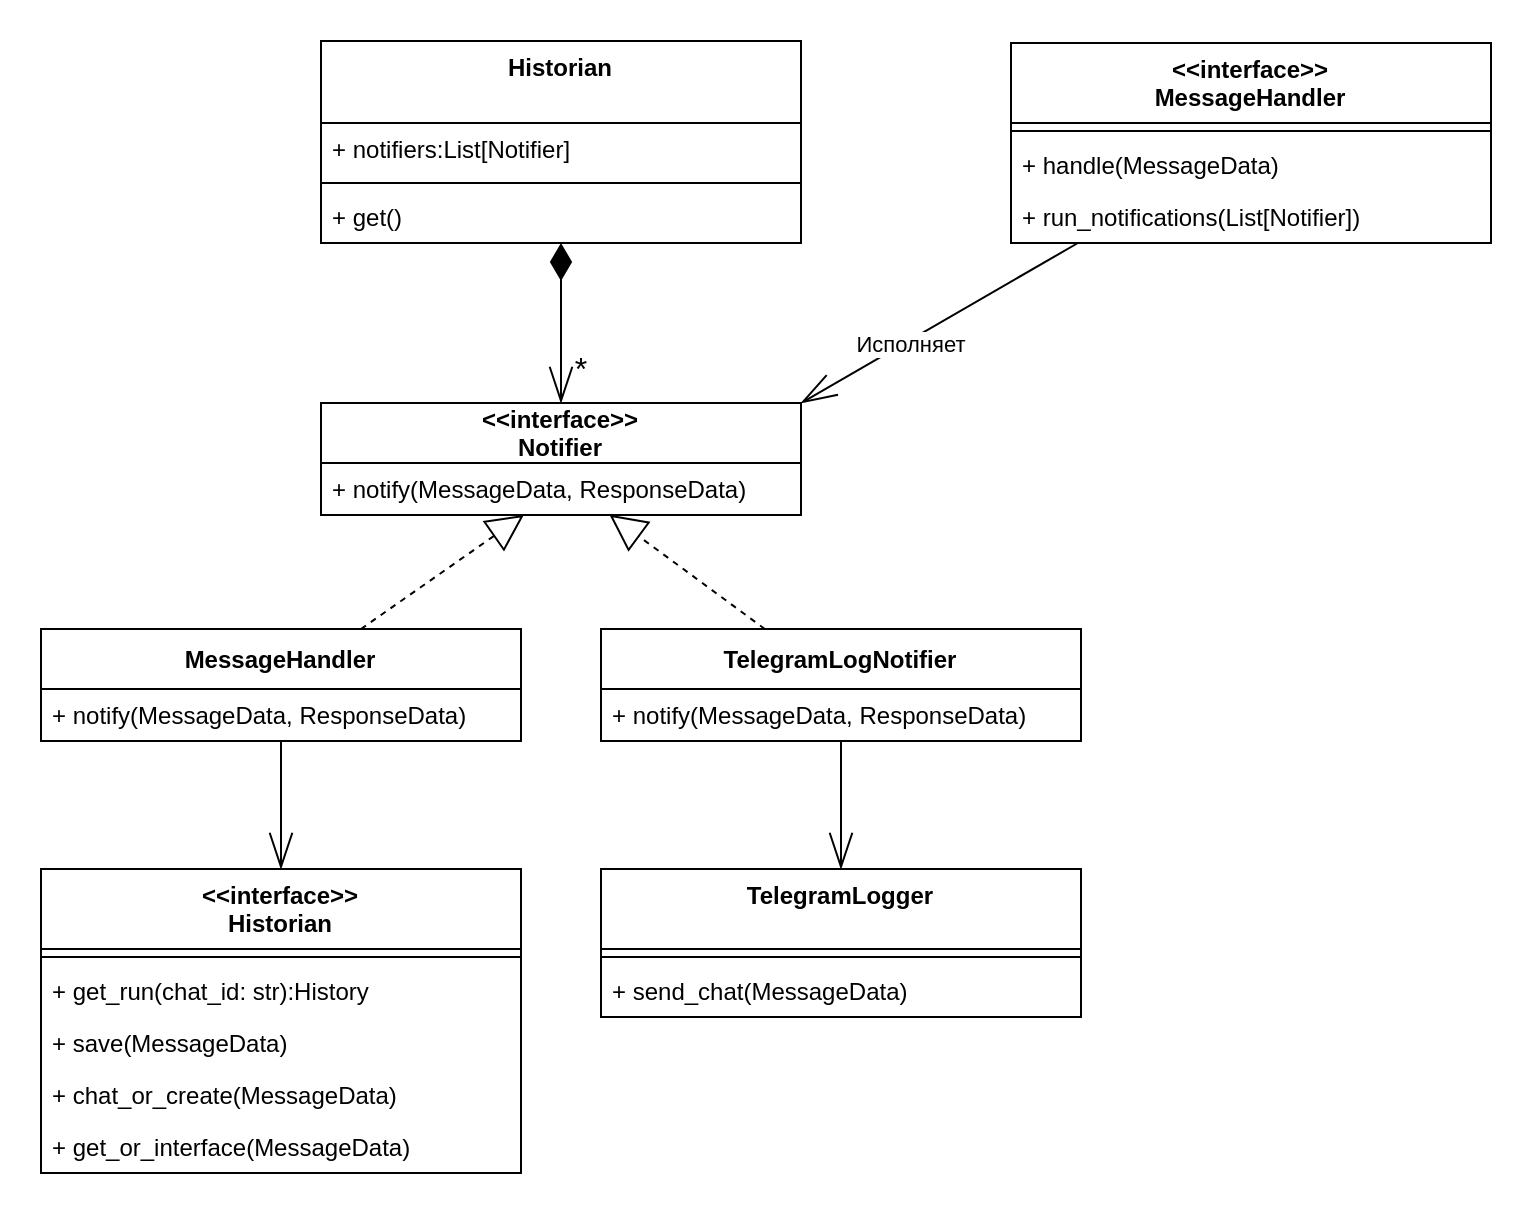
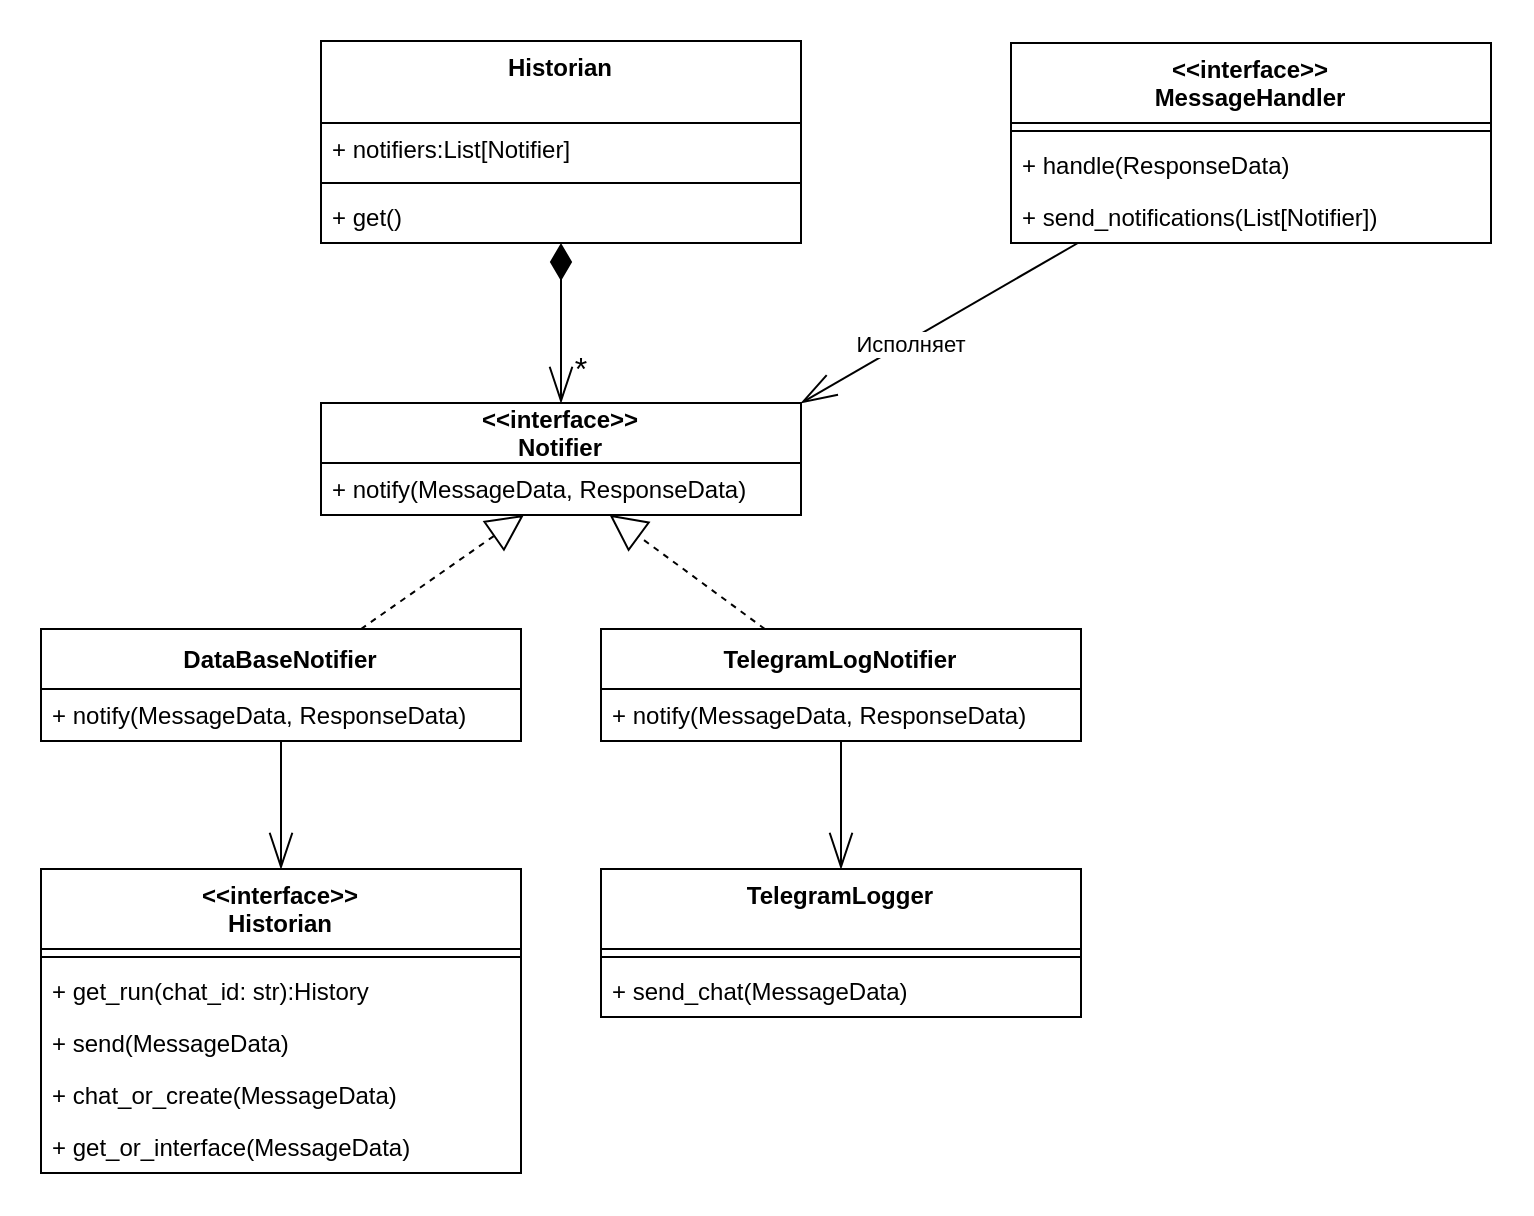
(1157, 166) -> (1164, 166)
(1235, 218) -> (1242, 218)
(280, 660) -> (280, 660)
(177, 1044) -> (177, 1044)
